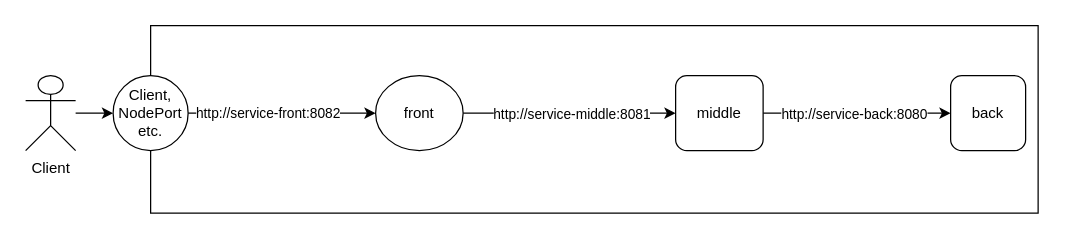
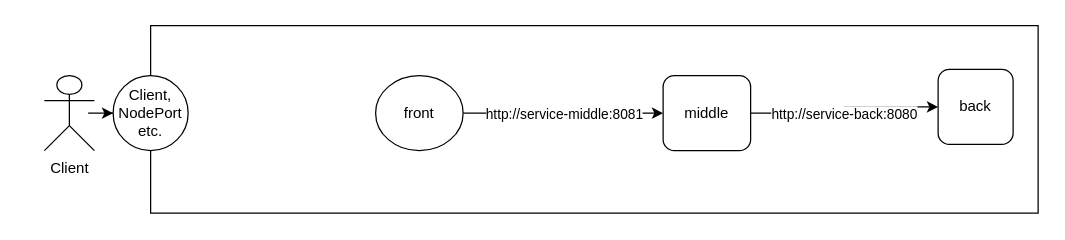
(51, 113) -> (69, 113)
(277, 113) -> none
(719, 113) -> (707, 113)
(988, 113) -> (976, 107)
